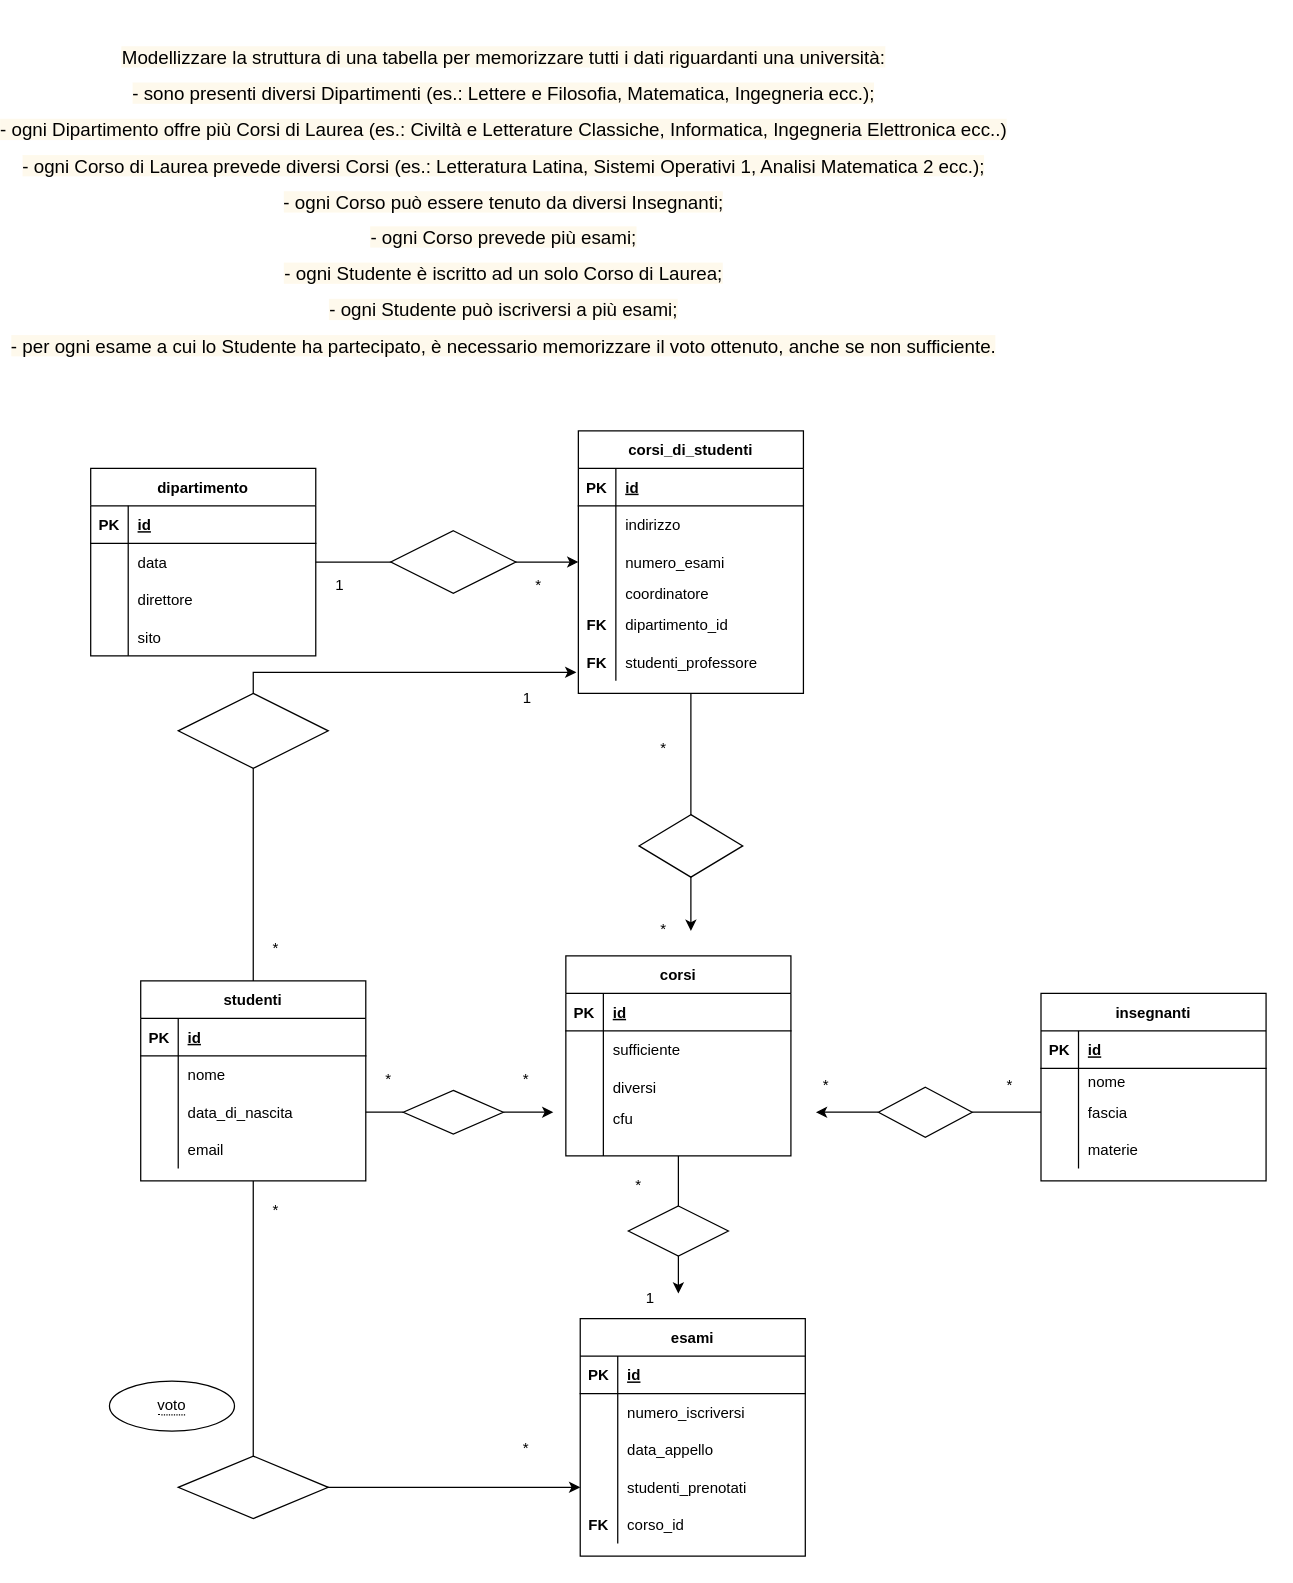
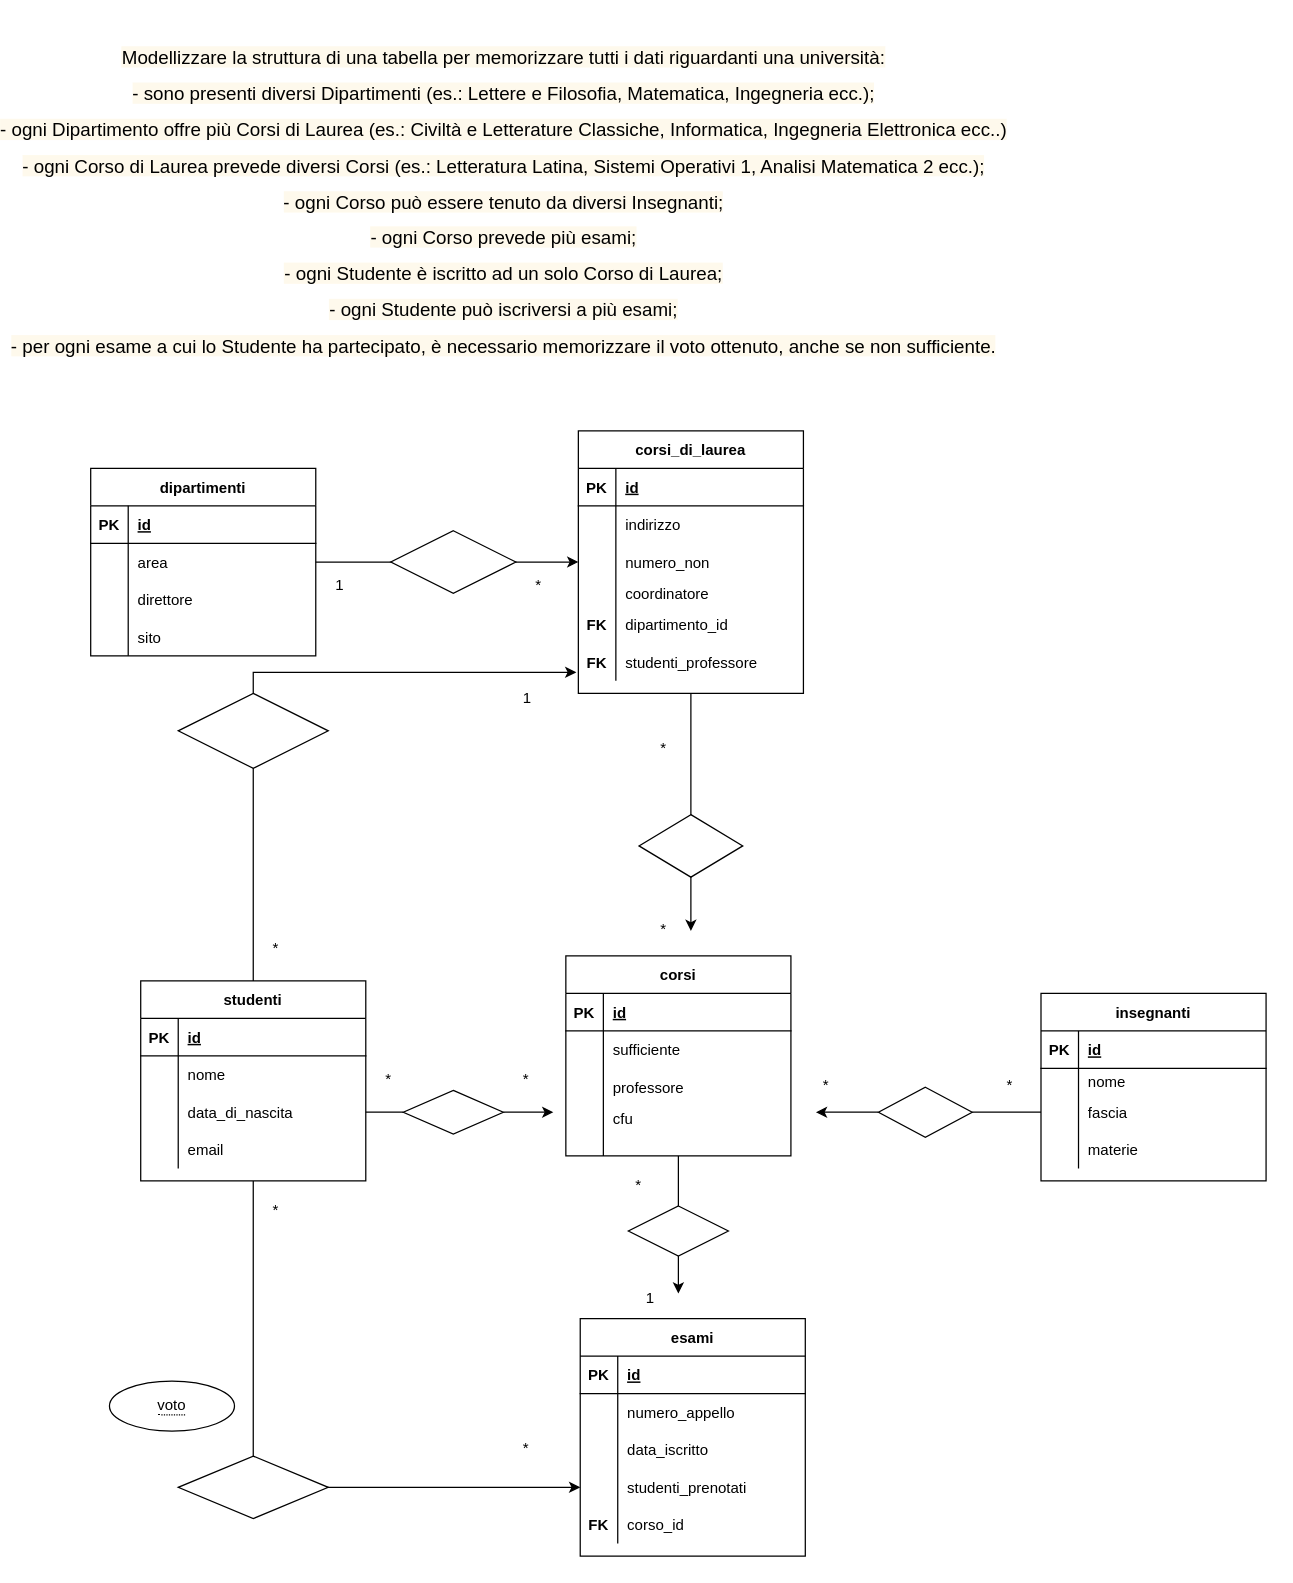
(690, 450) -> (690, 450)
(203, 488) -> (203, 488)
(154, 563) -> (154, 563)
(673, 563) -> (667, 563)
(638, 1088) -> (655, 1088)
(692, 1413) -> (682, 1413)
(673, 1450) -> (678, 1450)
